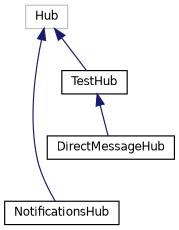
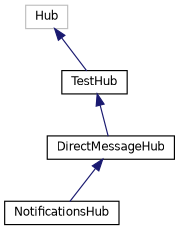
(33, 123) -> (83, 185)
